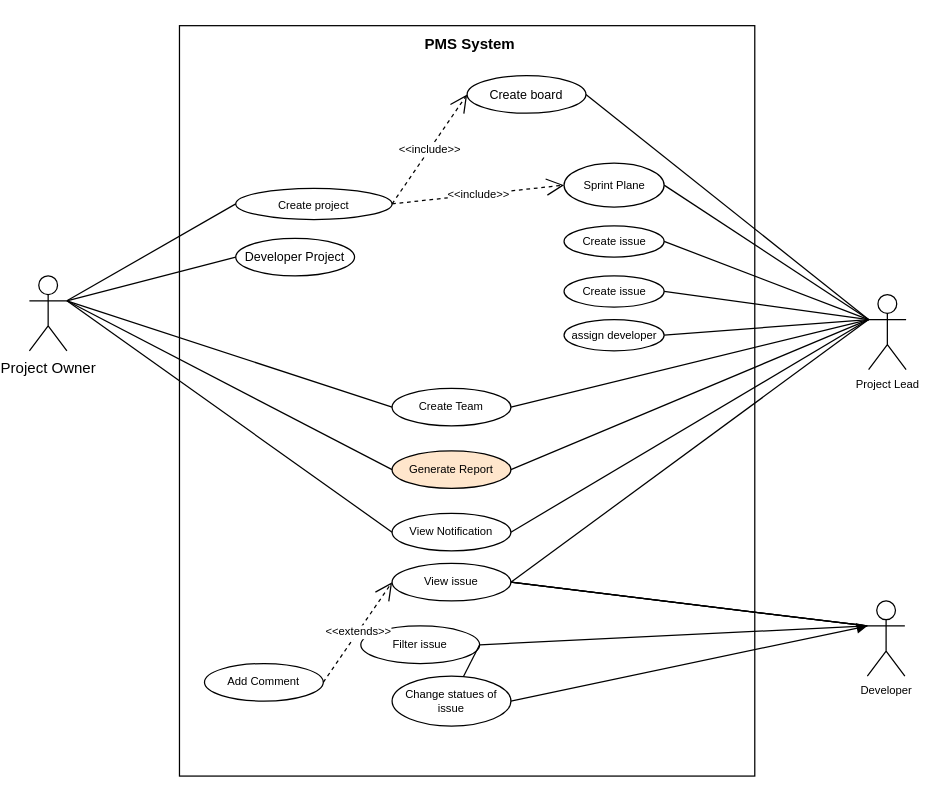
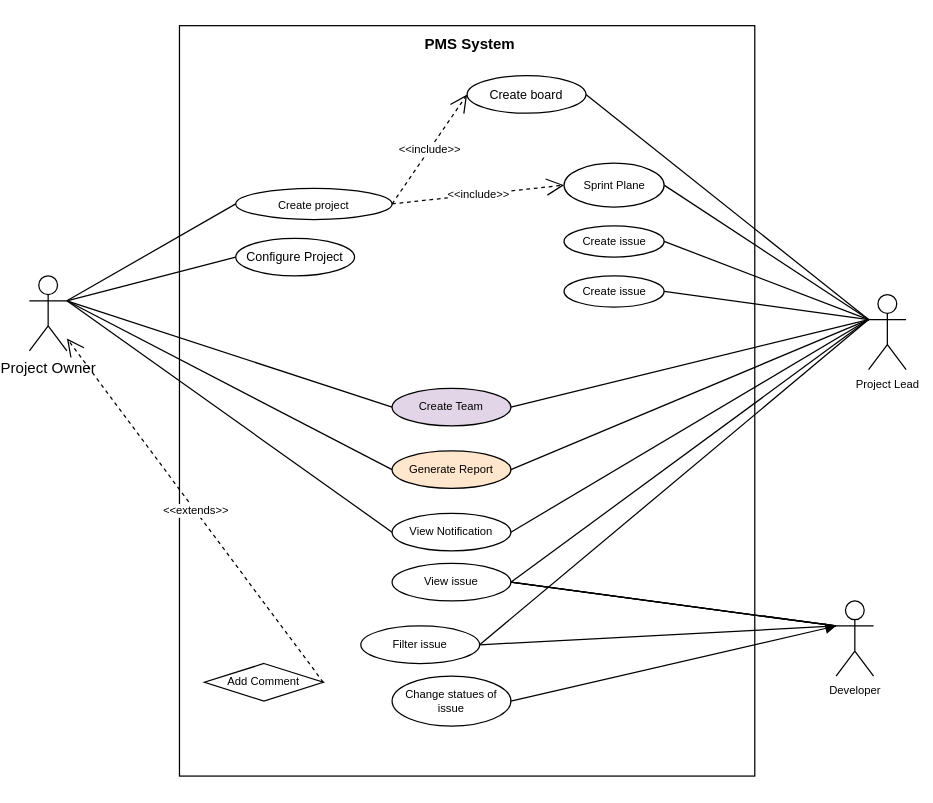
(295, 257) -> (295, 257)
(761, 328) -> none
(614, 335) -> none
(451, 407) -> (451, 407)
(357, 633) -> (208, 527)
(886, 638) -> (854, 638)
(471, 661) -> (663, 491)
(264, 682) -> (264, 682)
